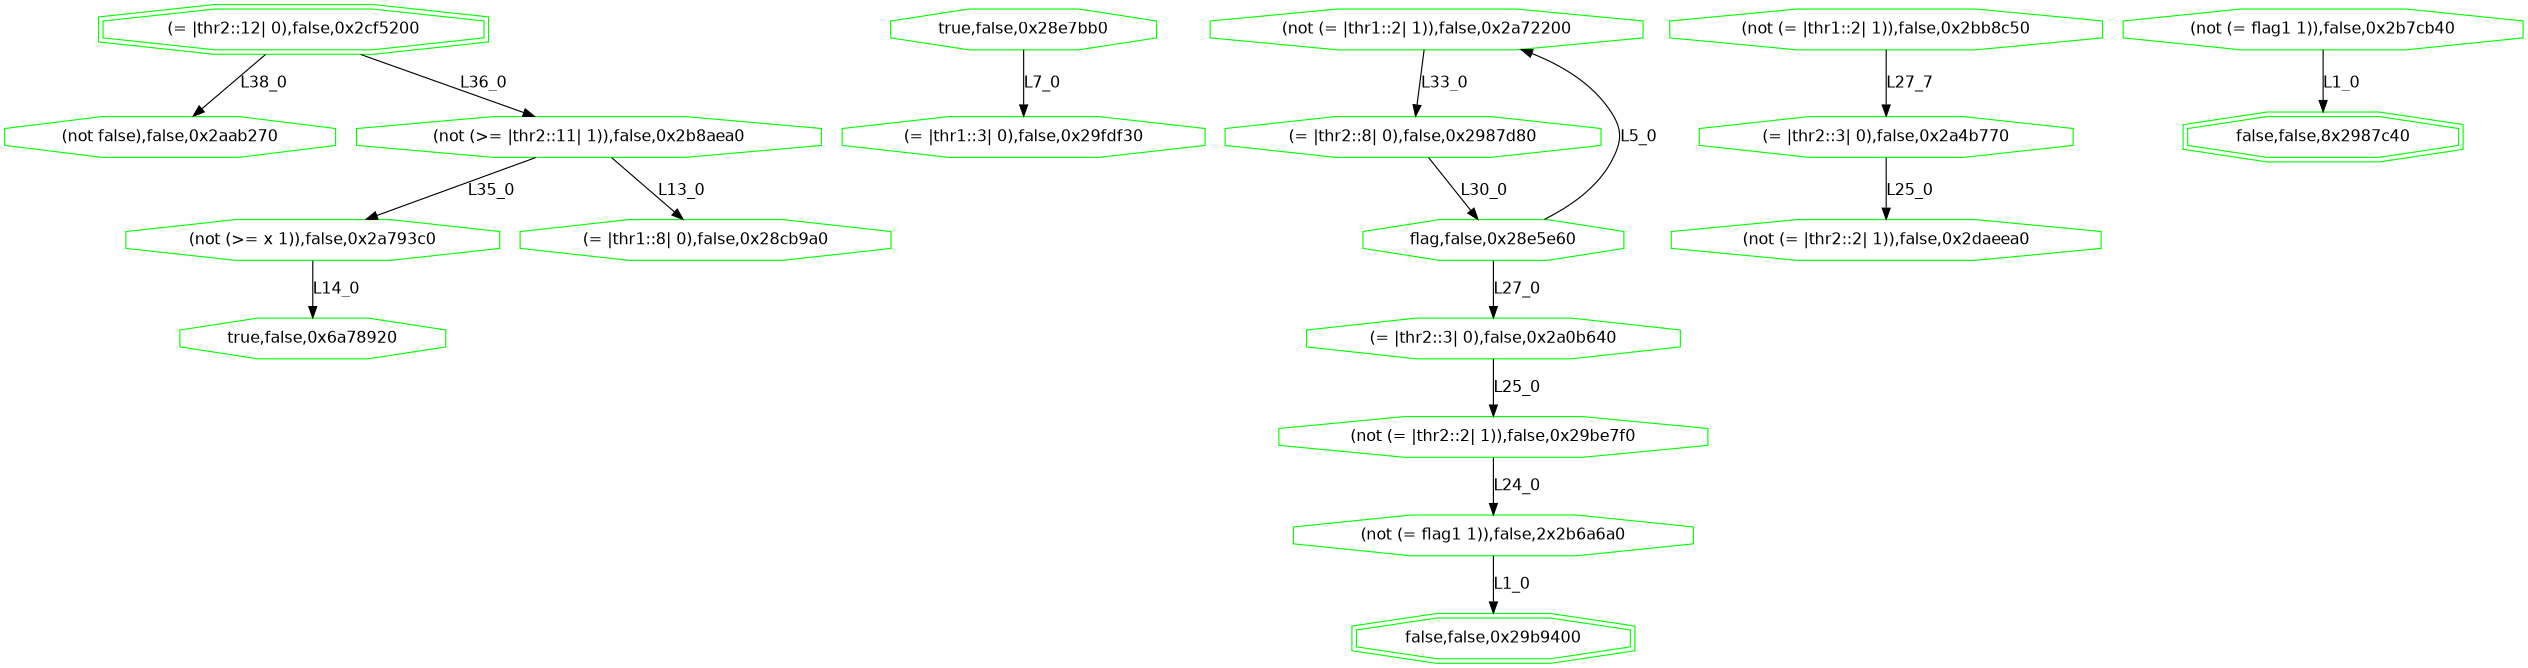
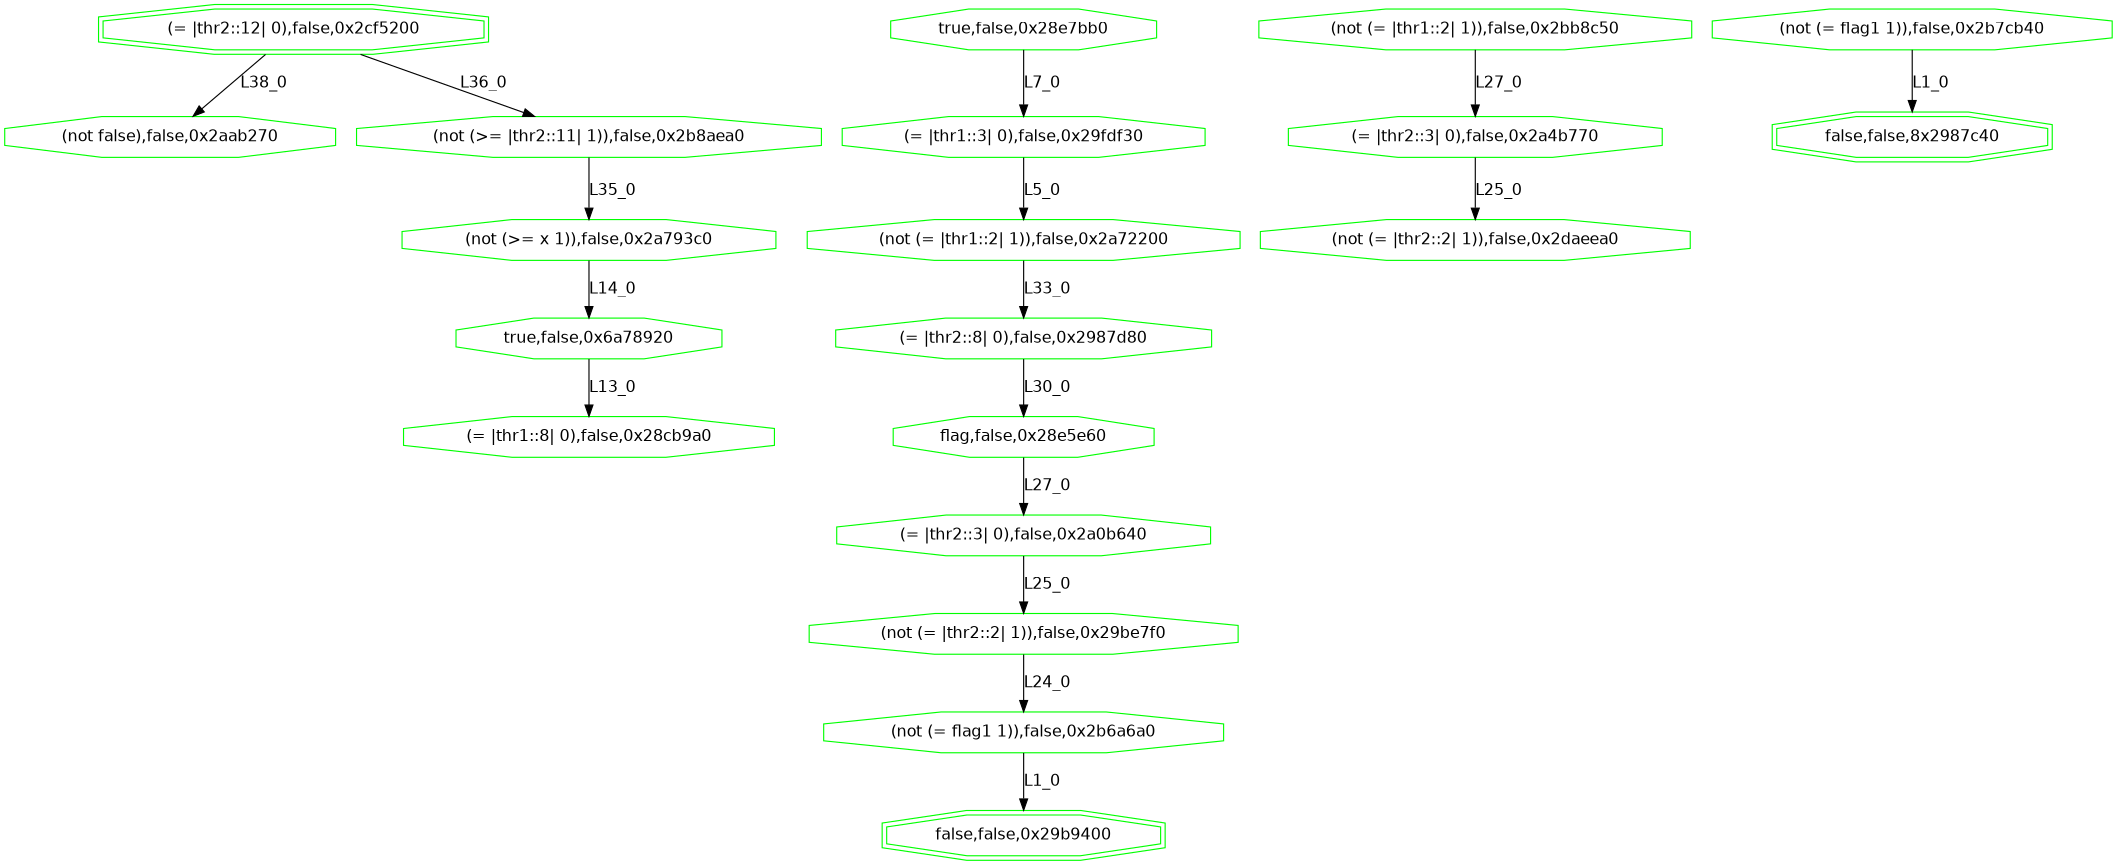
(1910, 83) -> (1499, 83)
(1619, 132) -> (1024, 183)
(643, 185) -> (589, 382)
(1493, 535) -> (1024, 732)
